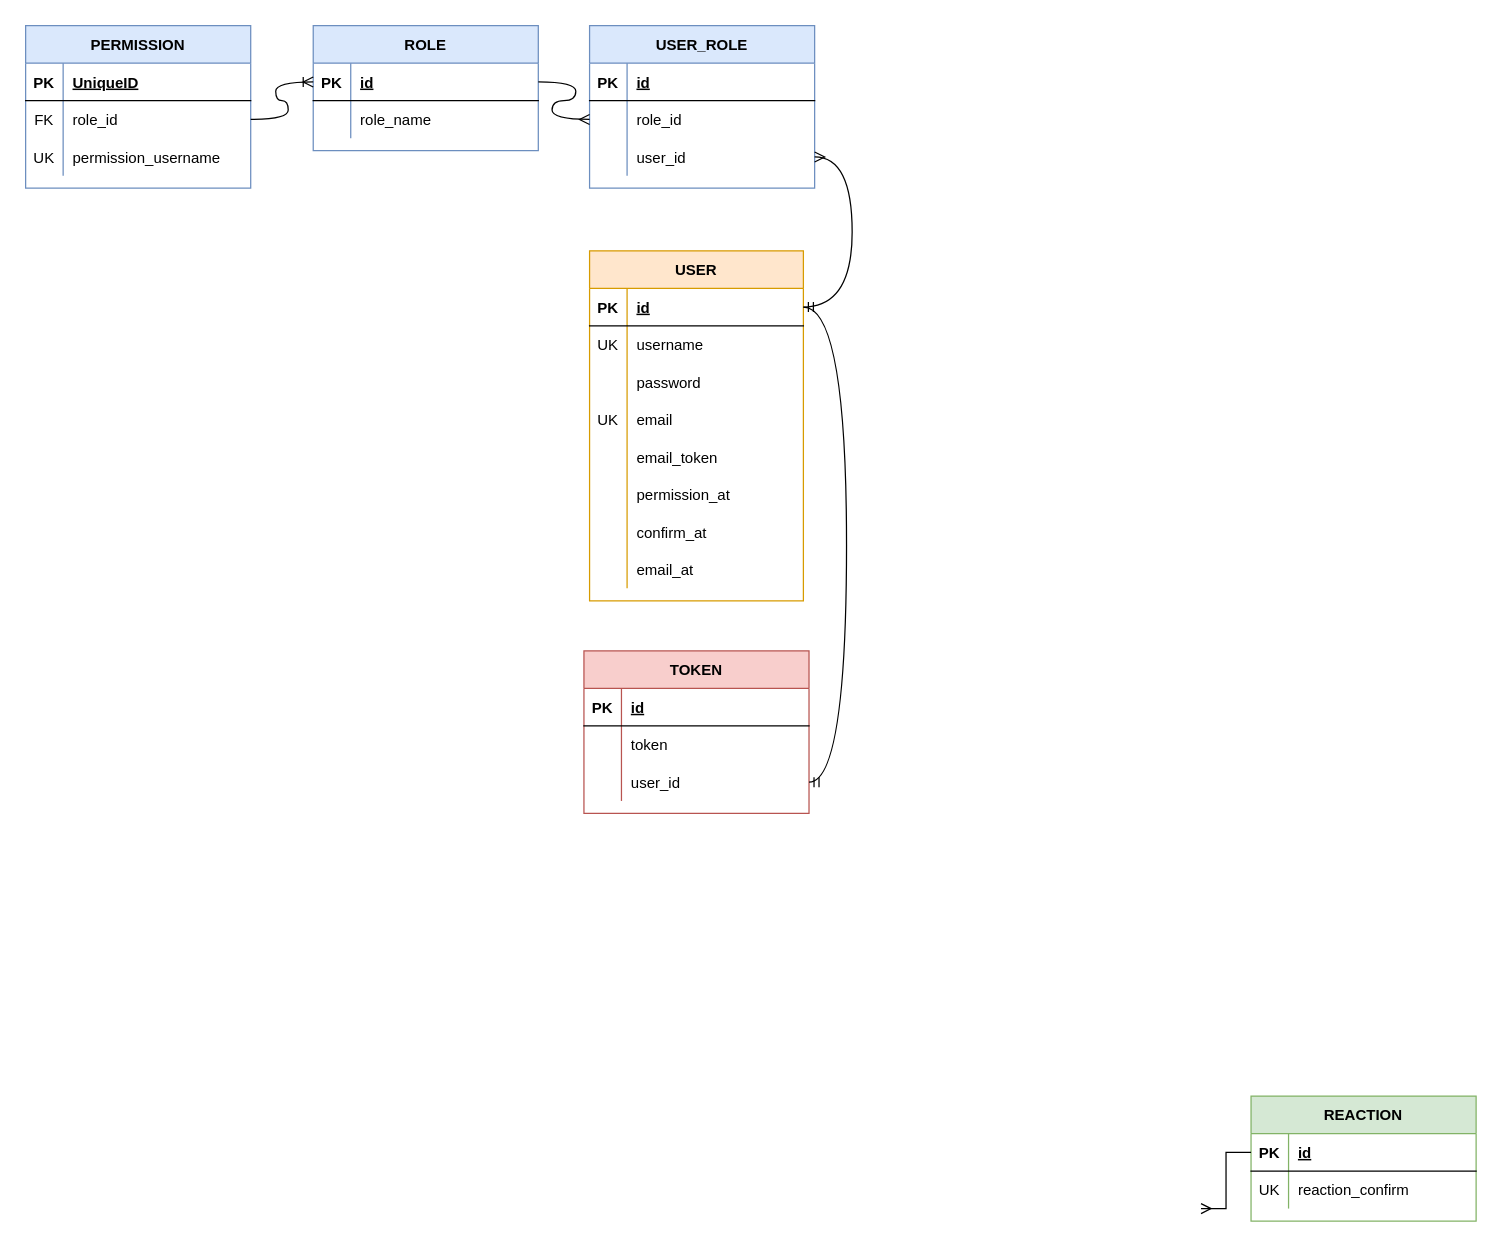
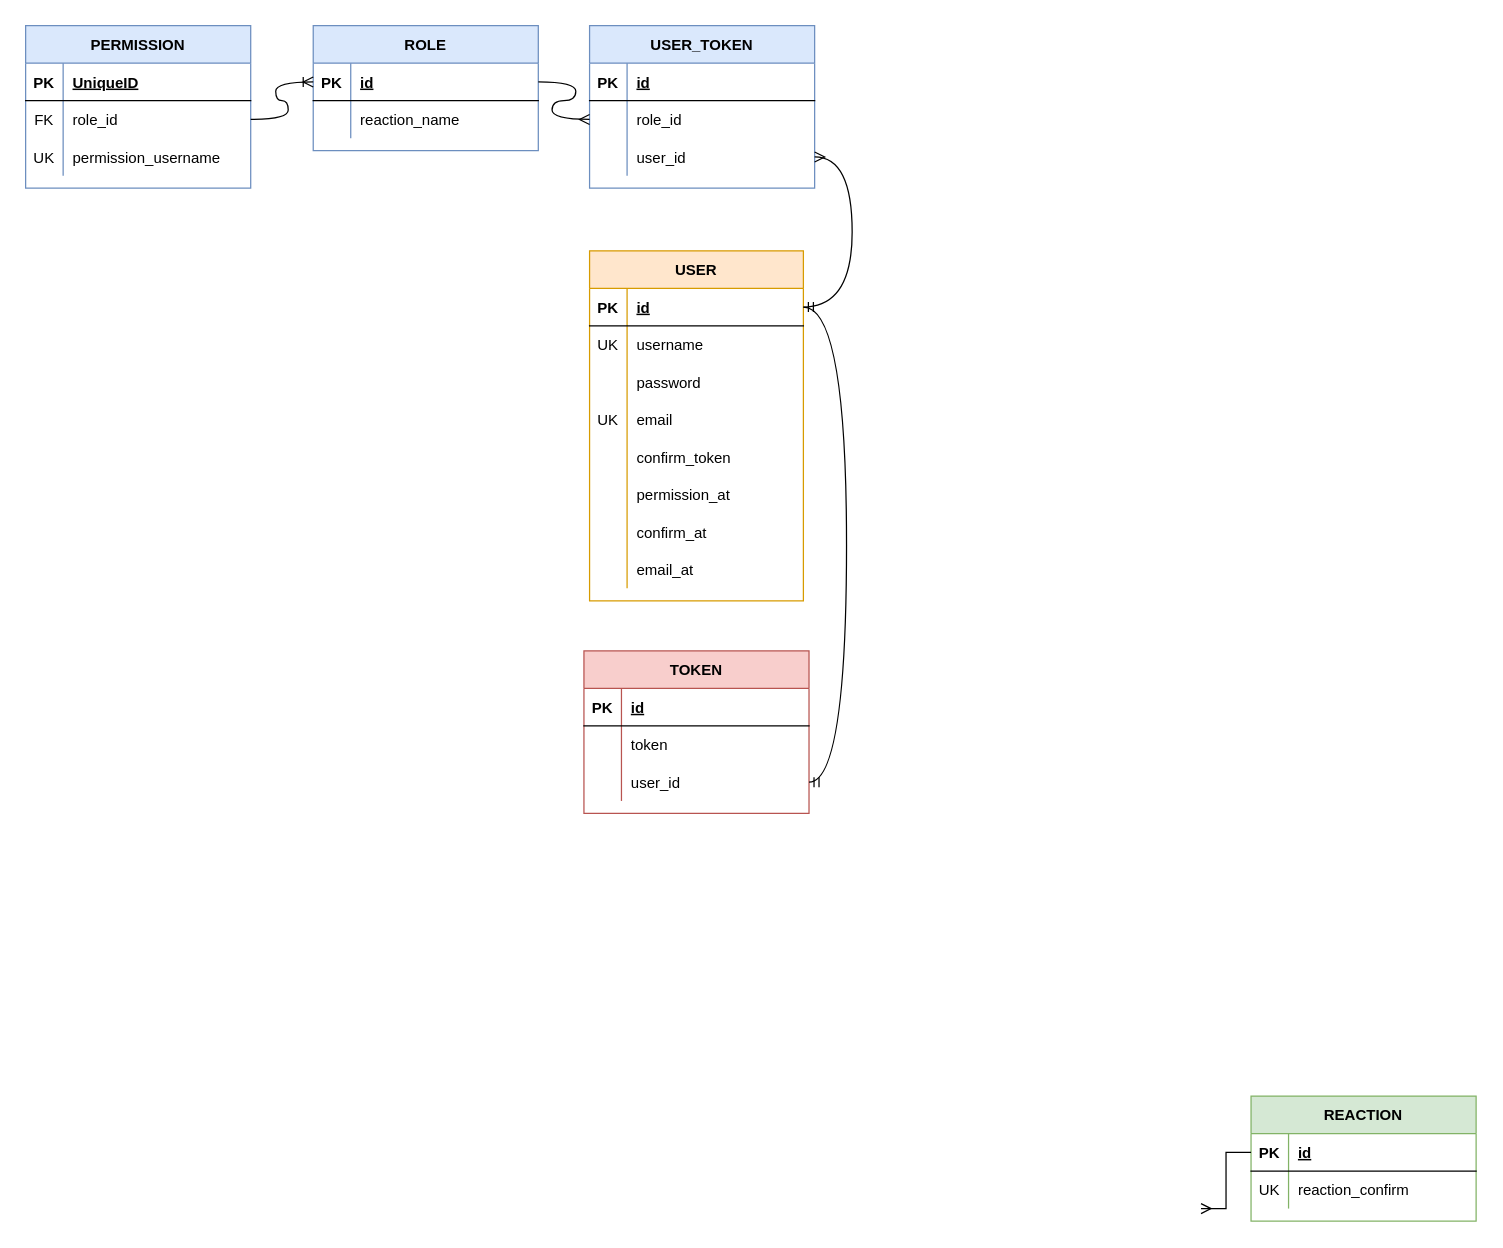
(701, 45) -> (701, 45)
(396, 120) -> (413, 120)
(679, 458) -> (689, 458)
